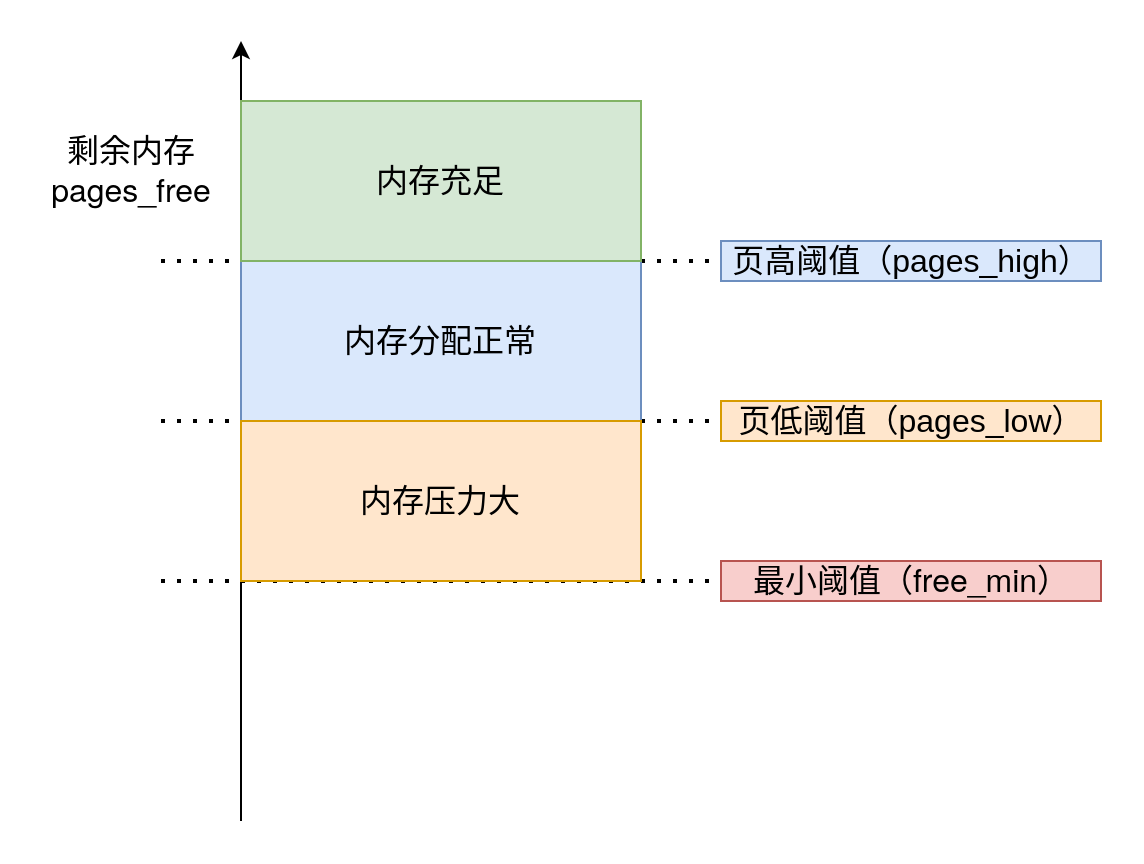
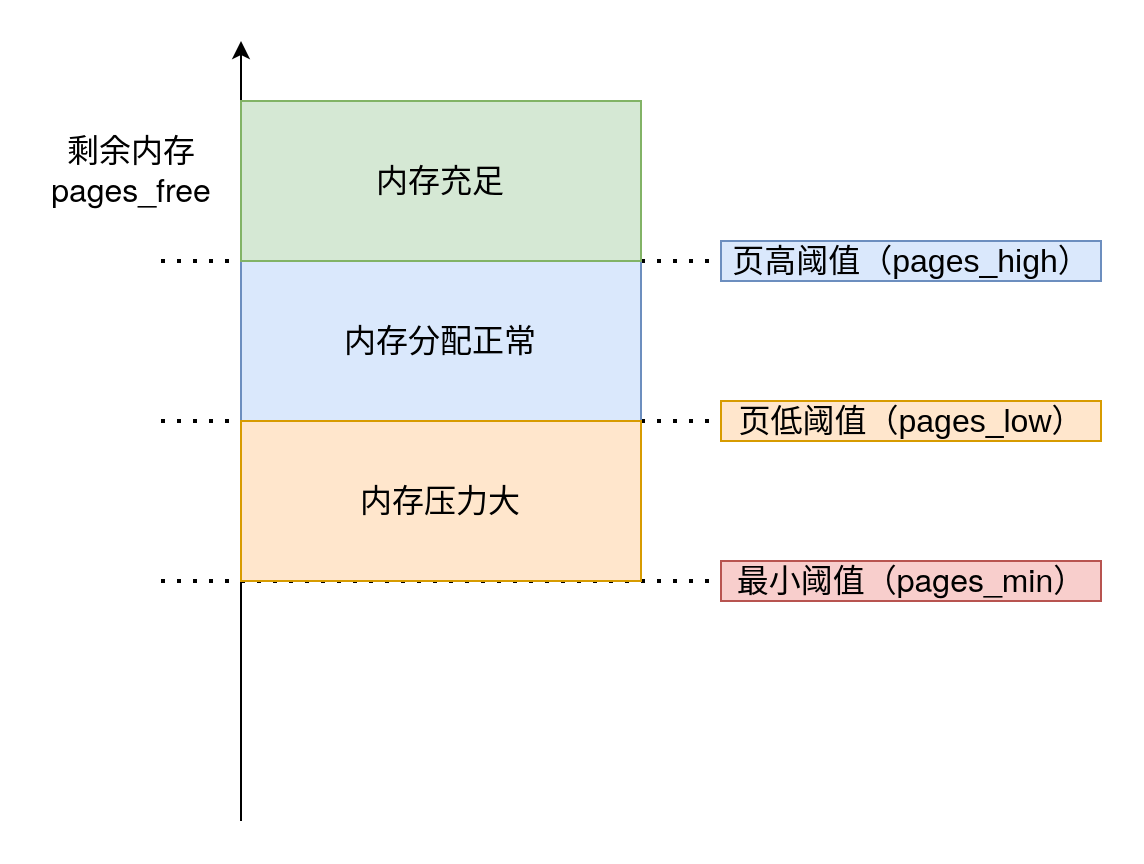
(912, 581) -> (912, 581)
